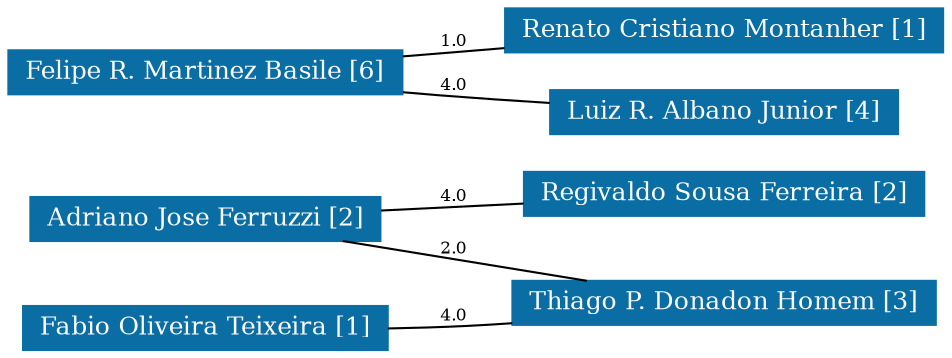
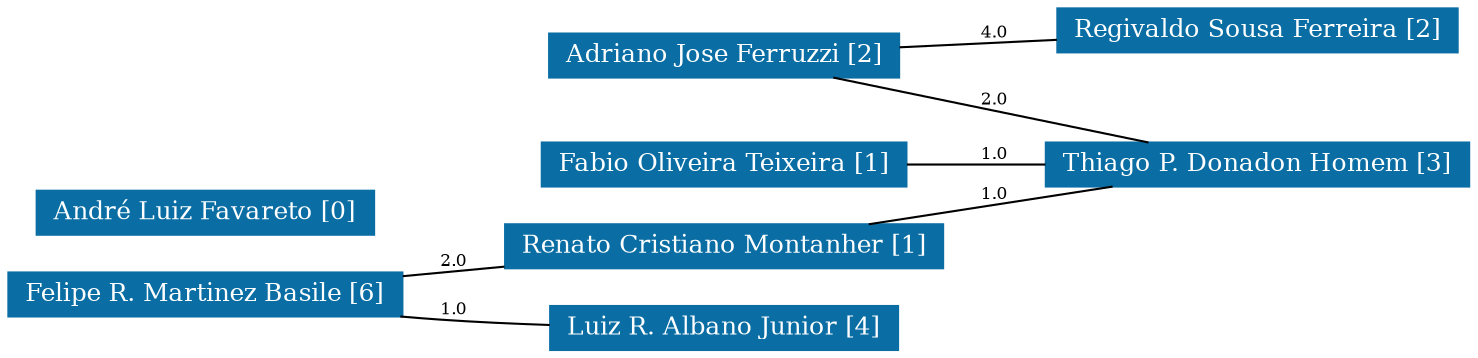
(454, 42) -> (454, 262)
(454, 86) -> (454, 310)
none -> (991, 205)
none -> (205, 213)
(454, 316) -> (994, 155)
